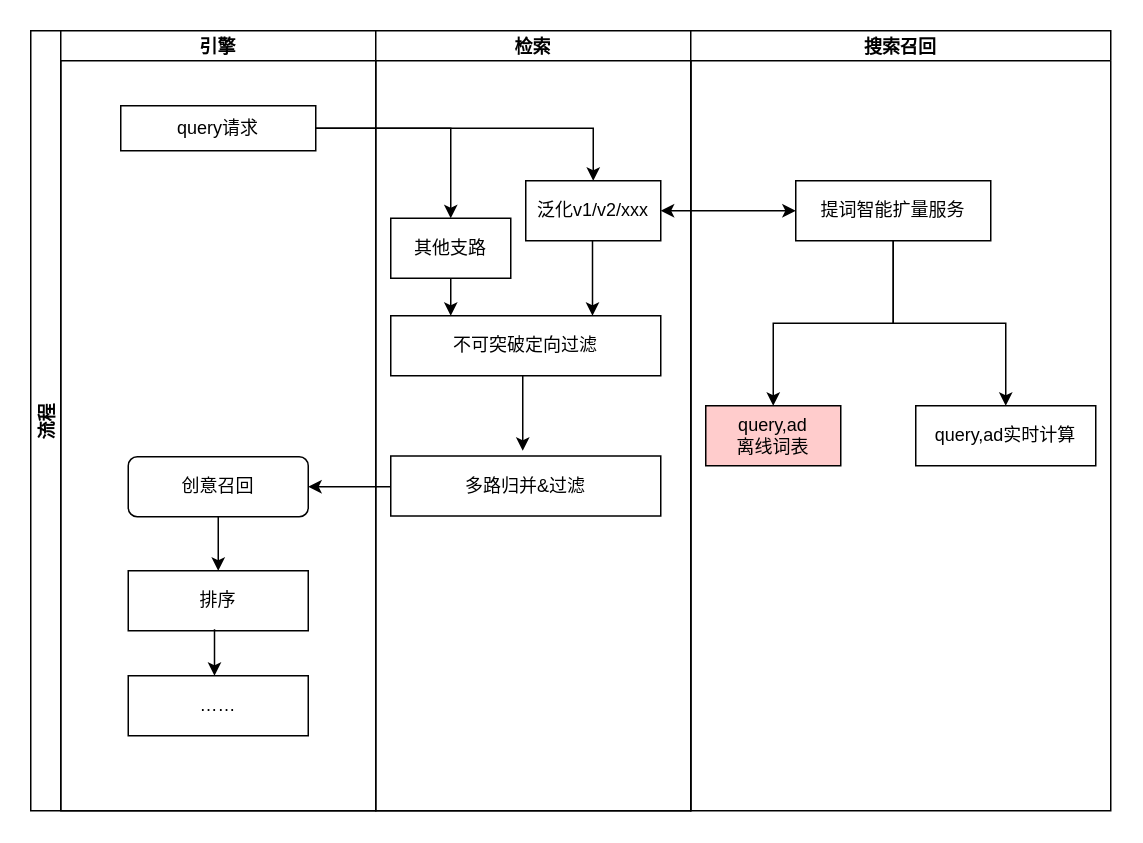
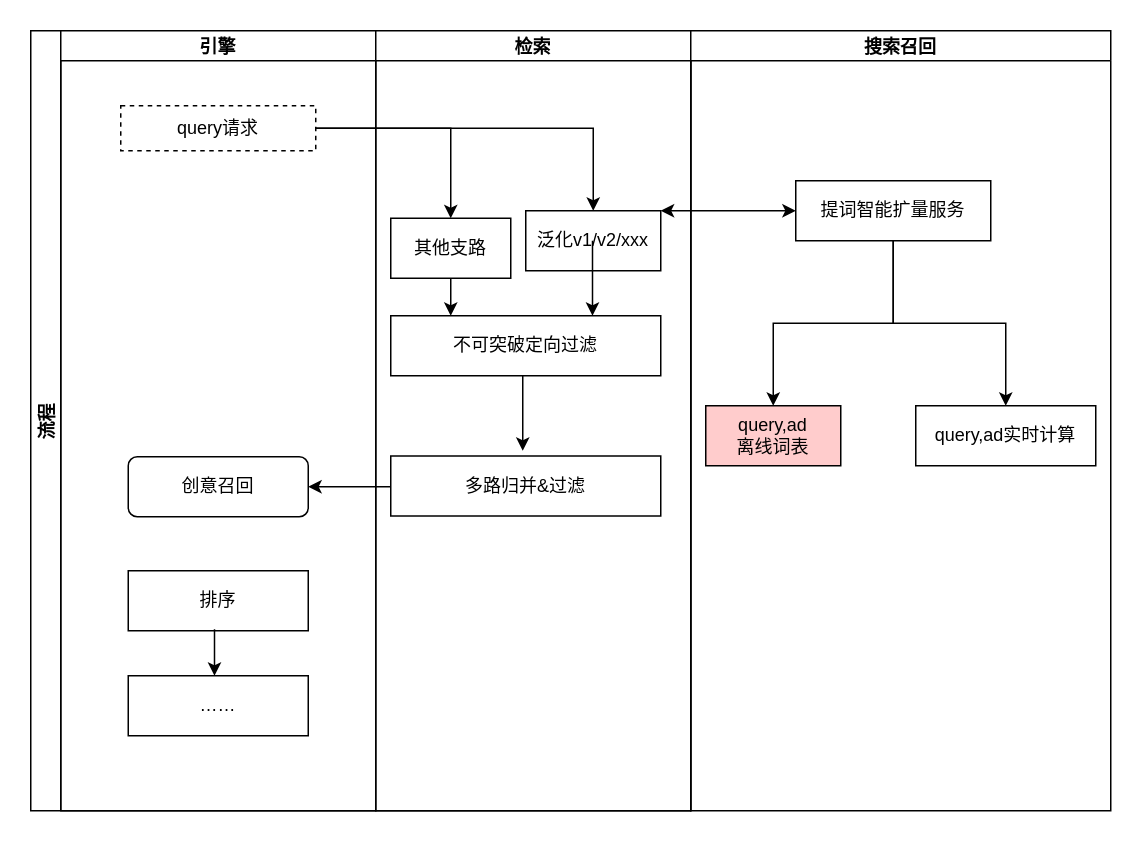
(218, 128) -> (218, 128)
(593, 211) -> (593, 241)
(218, 539) -> none
